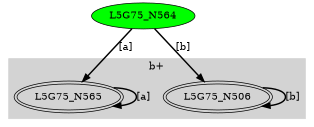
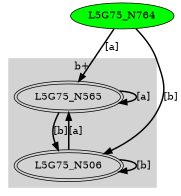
(143, 16) -> (122, 16)
none -> (53, 128)
none -> (69, 135)
